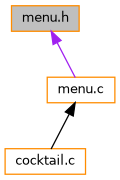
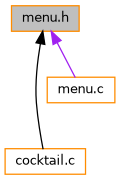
(60, 132) -> (36, 97)
